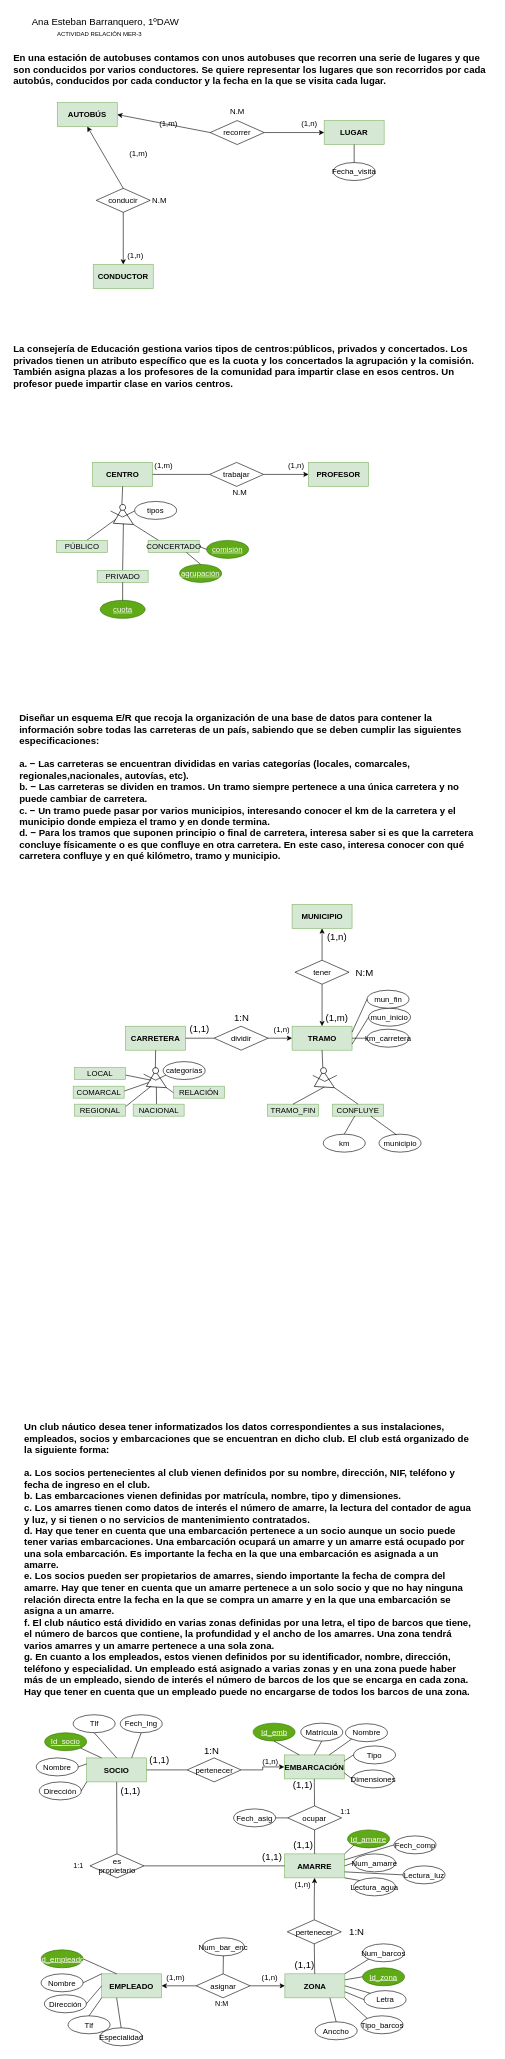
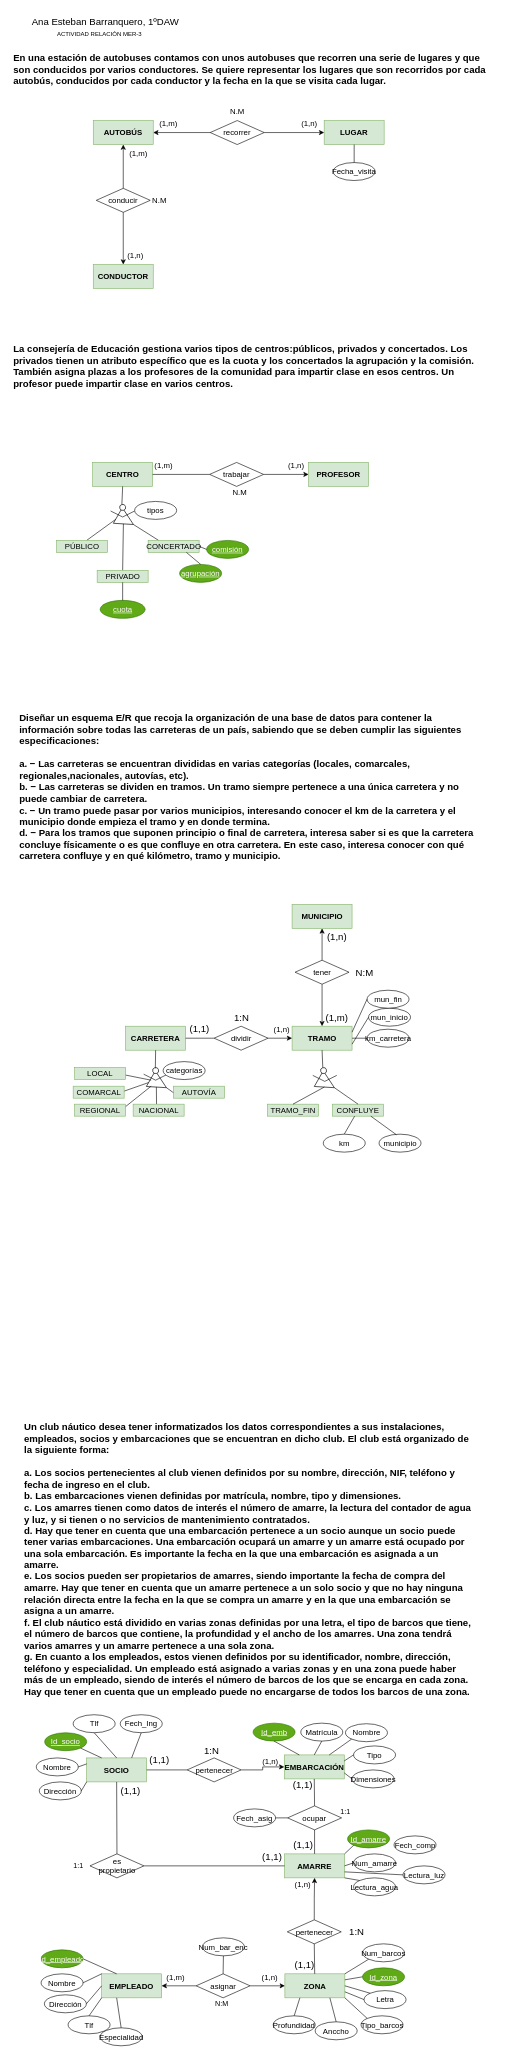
(87, 114) -> (123, 132)
(199, 1092) -> (199, 1092)
(369, 1853) -> none
none -> (297, 2007)
none -> (294, 2025)
